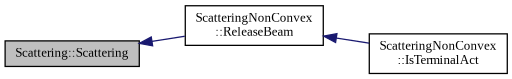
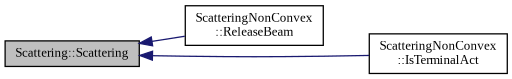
(353, 41) -> (261, 57)
